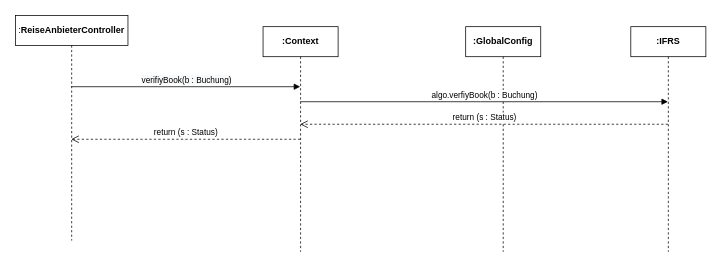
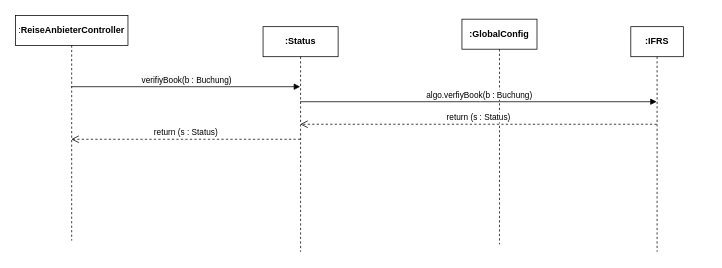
(300, 42) -> (300, 42)
(503, 139) -> (499, 132)
(668, 139) -> (657, 139)
